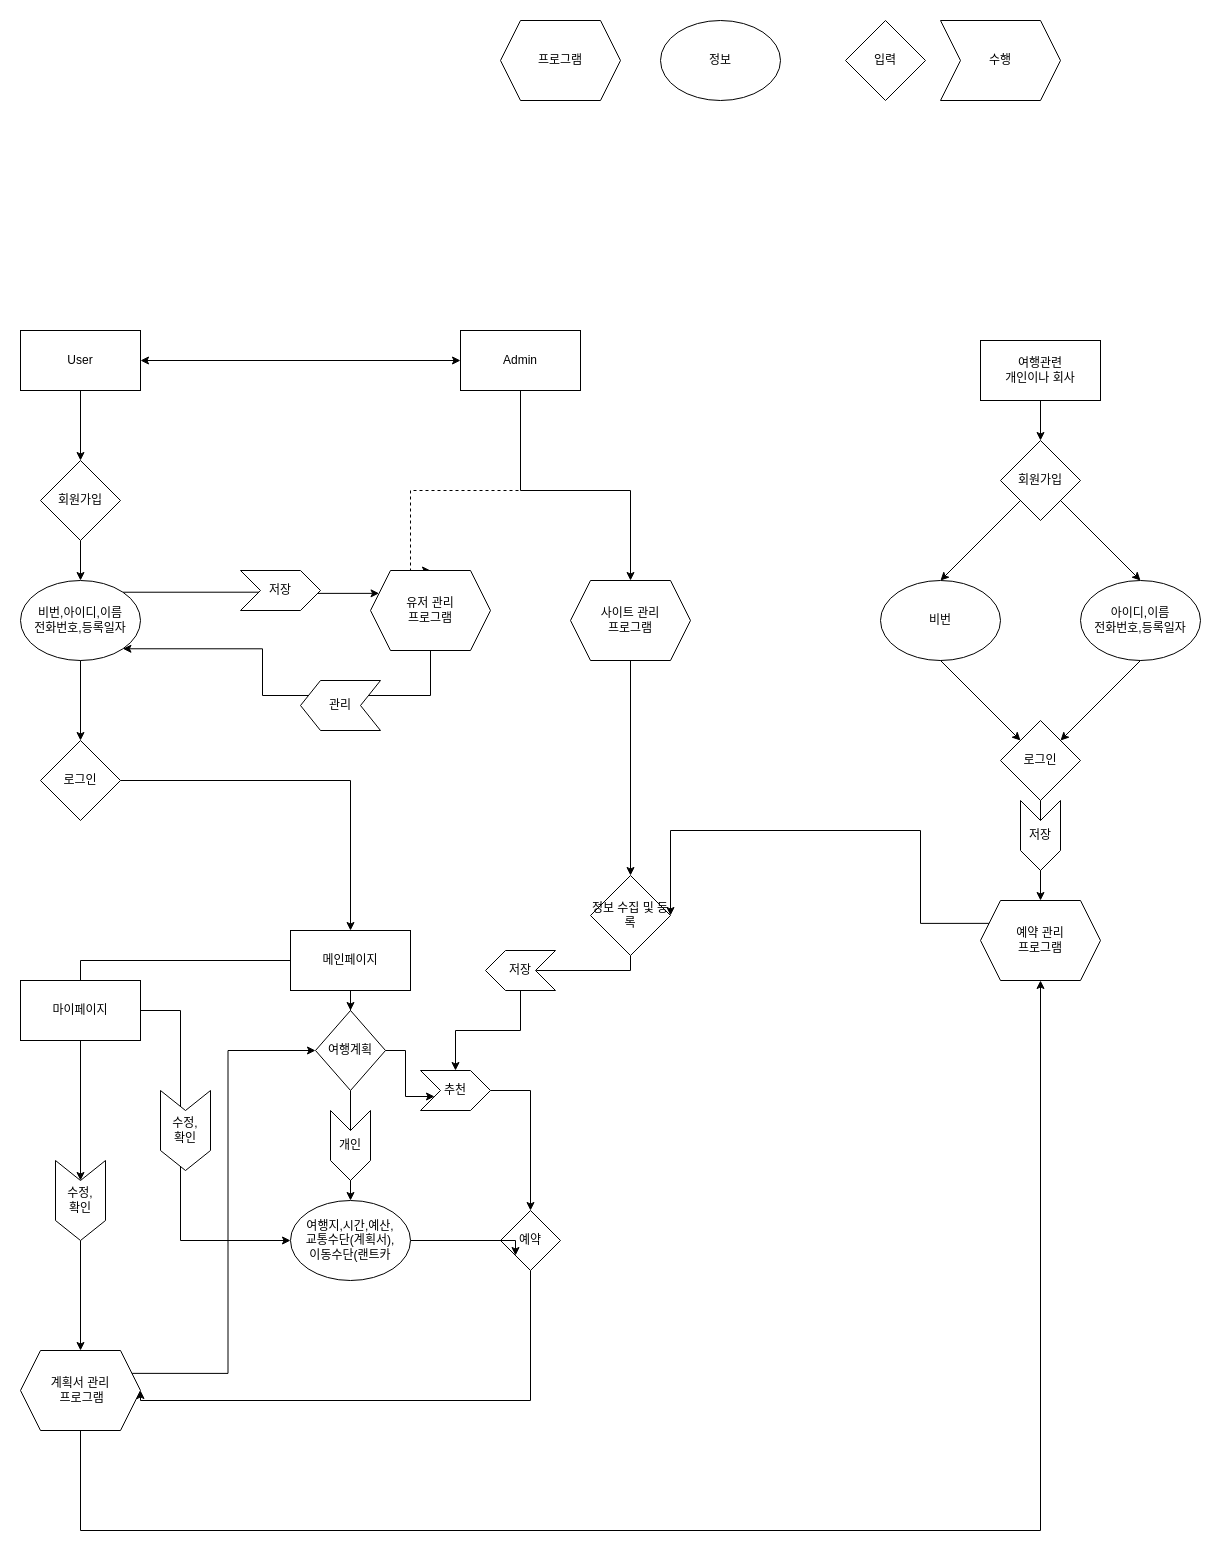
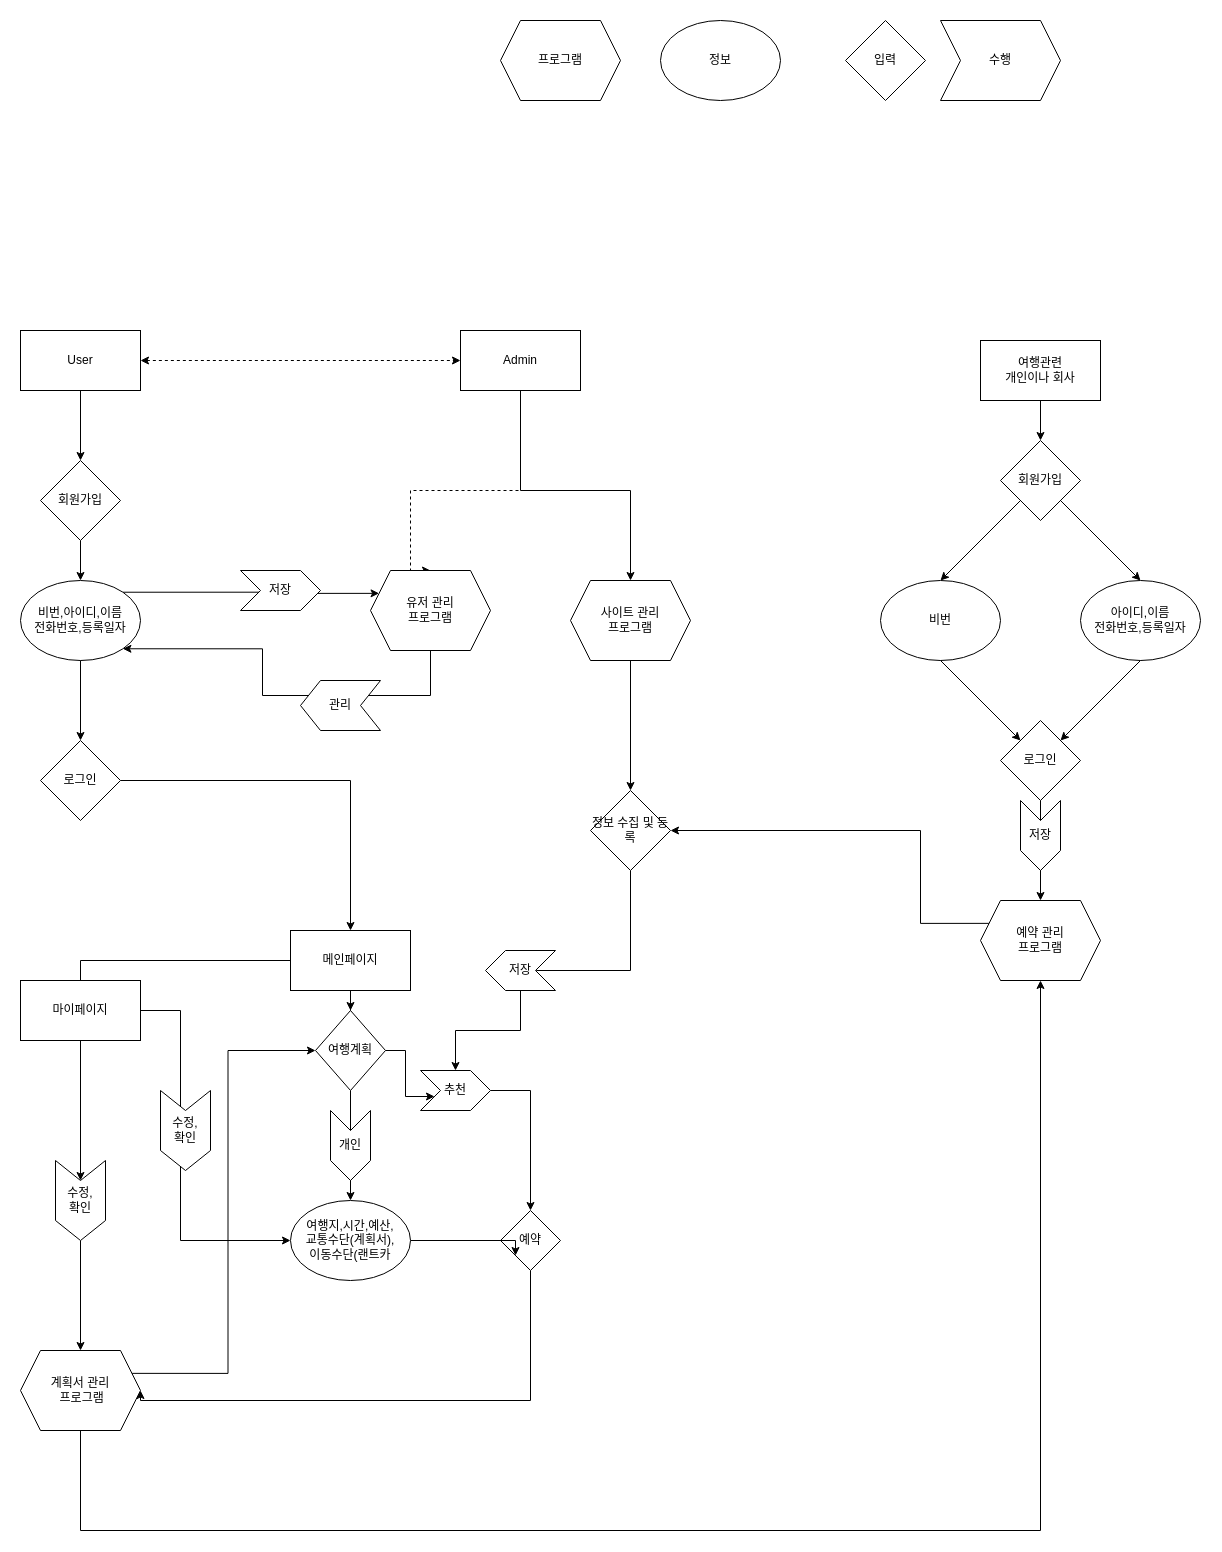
(301, 361) -> (301, 361)
(631, 916) -> (631, 831)
